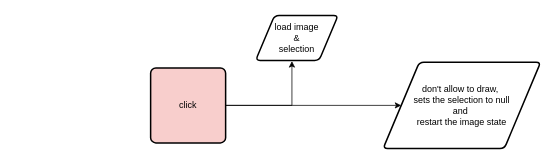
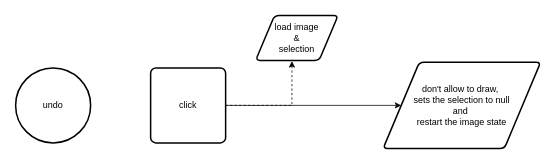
(292, 85) -> (292, 85)
none -> (53, 105)
(188, 105) -> (188, 105)
